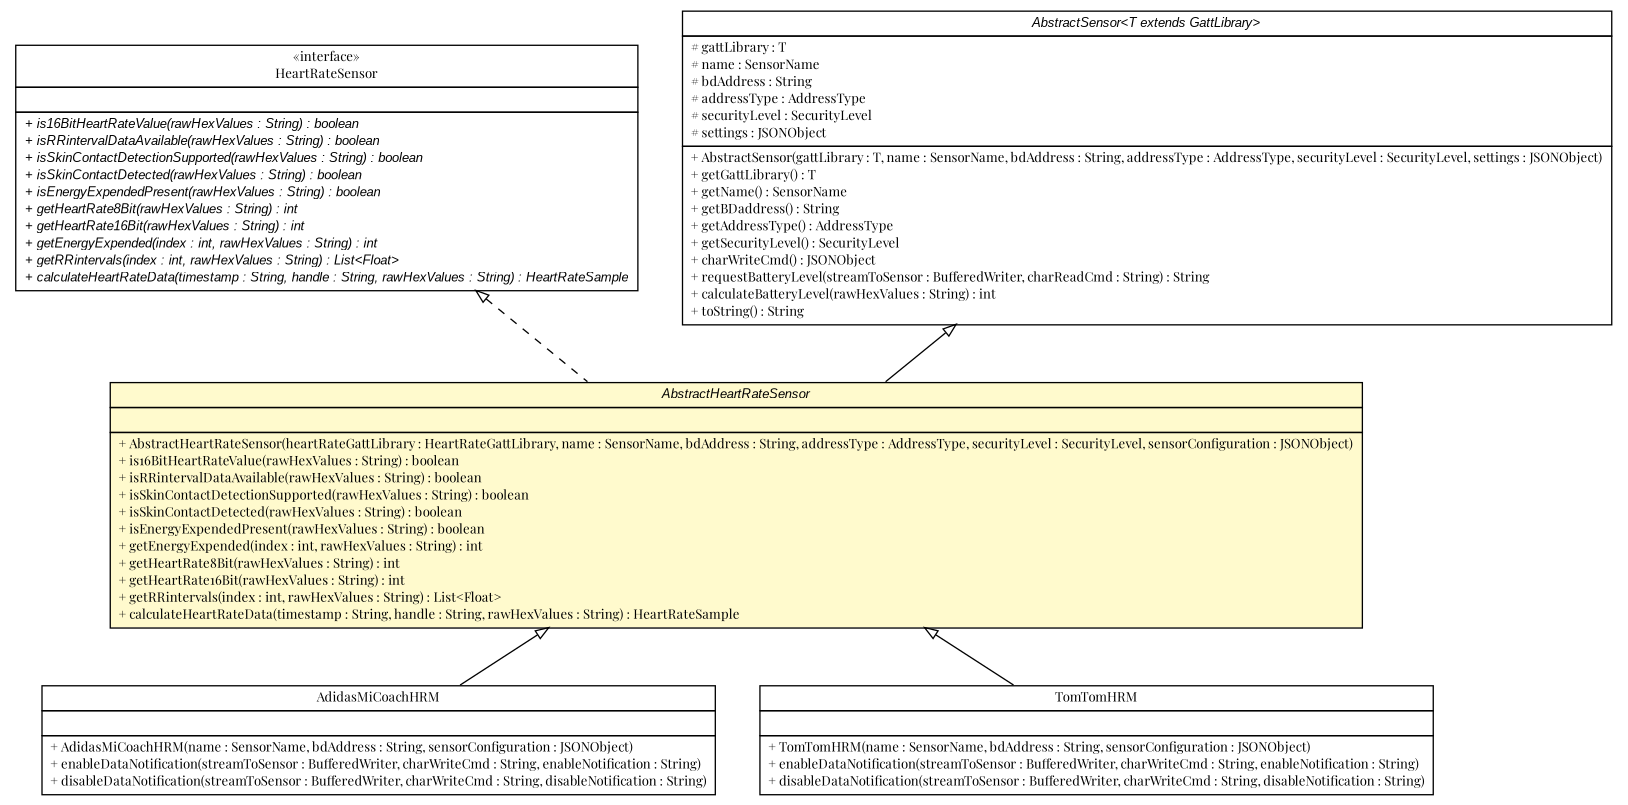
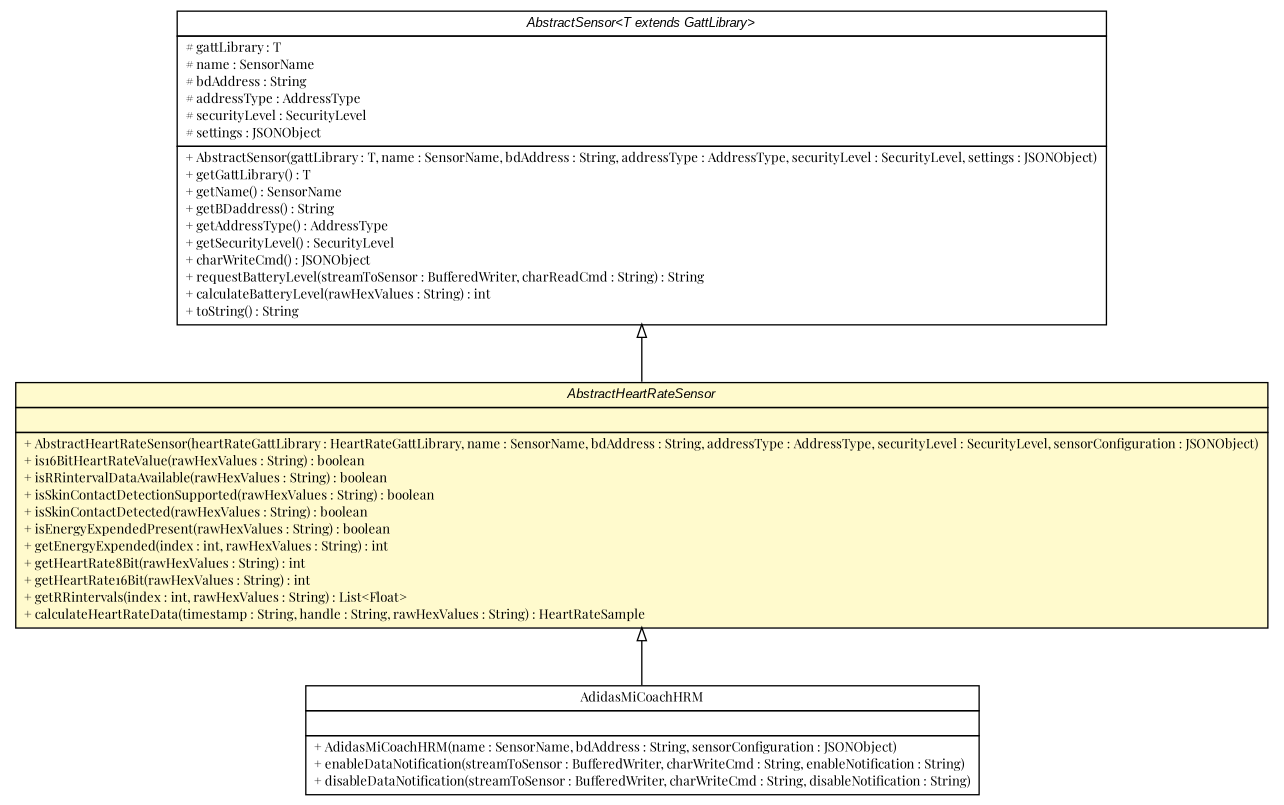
(327, 167) -> none
(1096, 740) -> none
